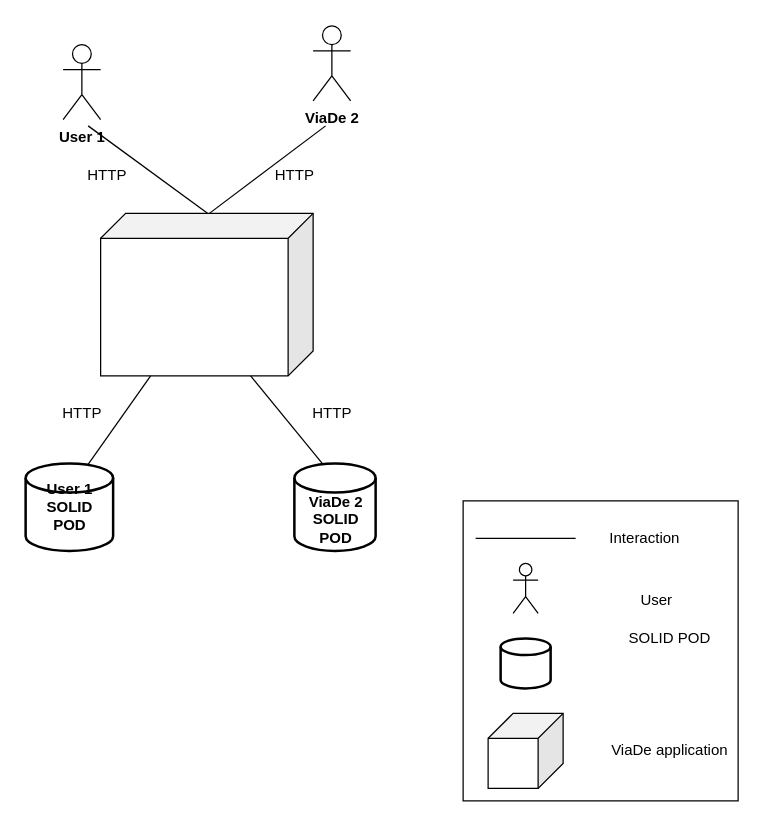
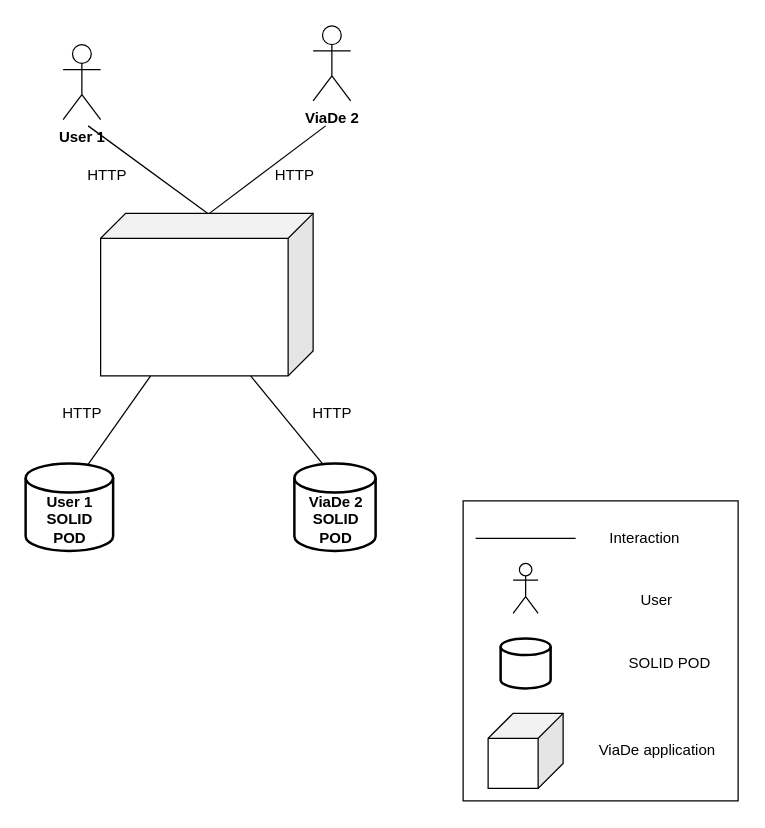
(69, 507) -> (69, 519)
(669, 638) -> (669, 663)
(669, 751) -> (657, 751)
